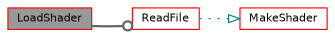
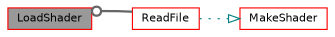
(108, 26) -> (117, 11)
